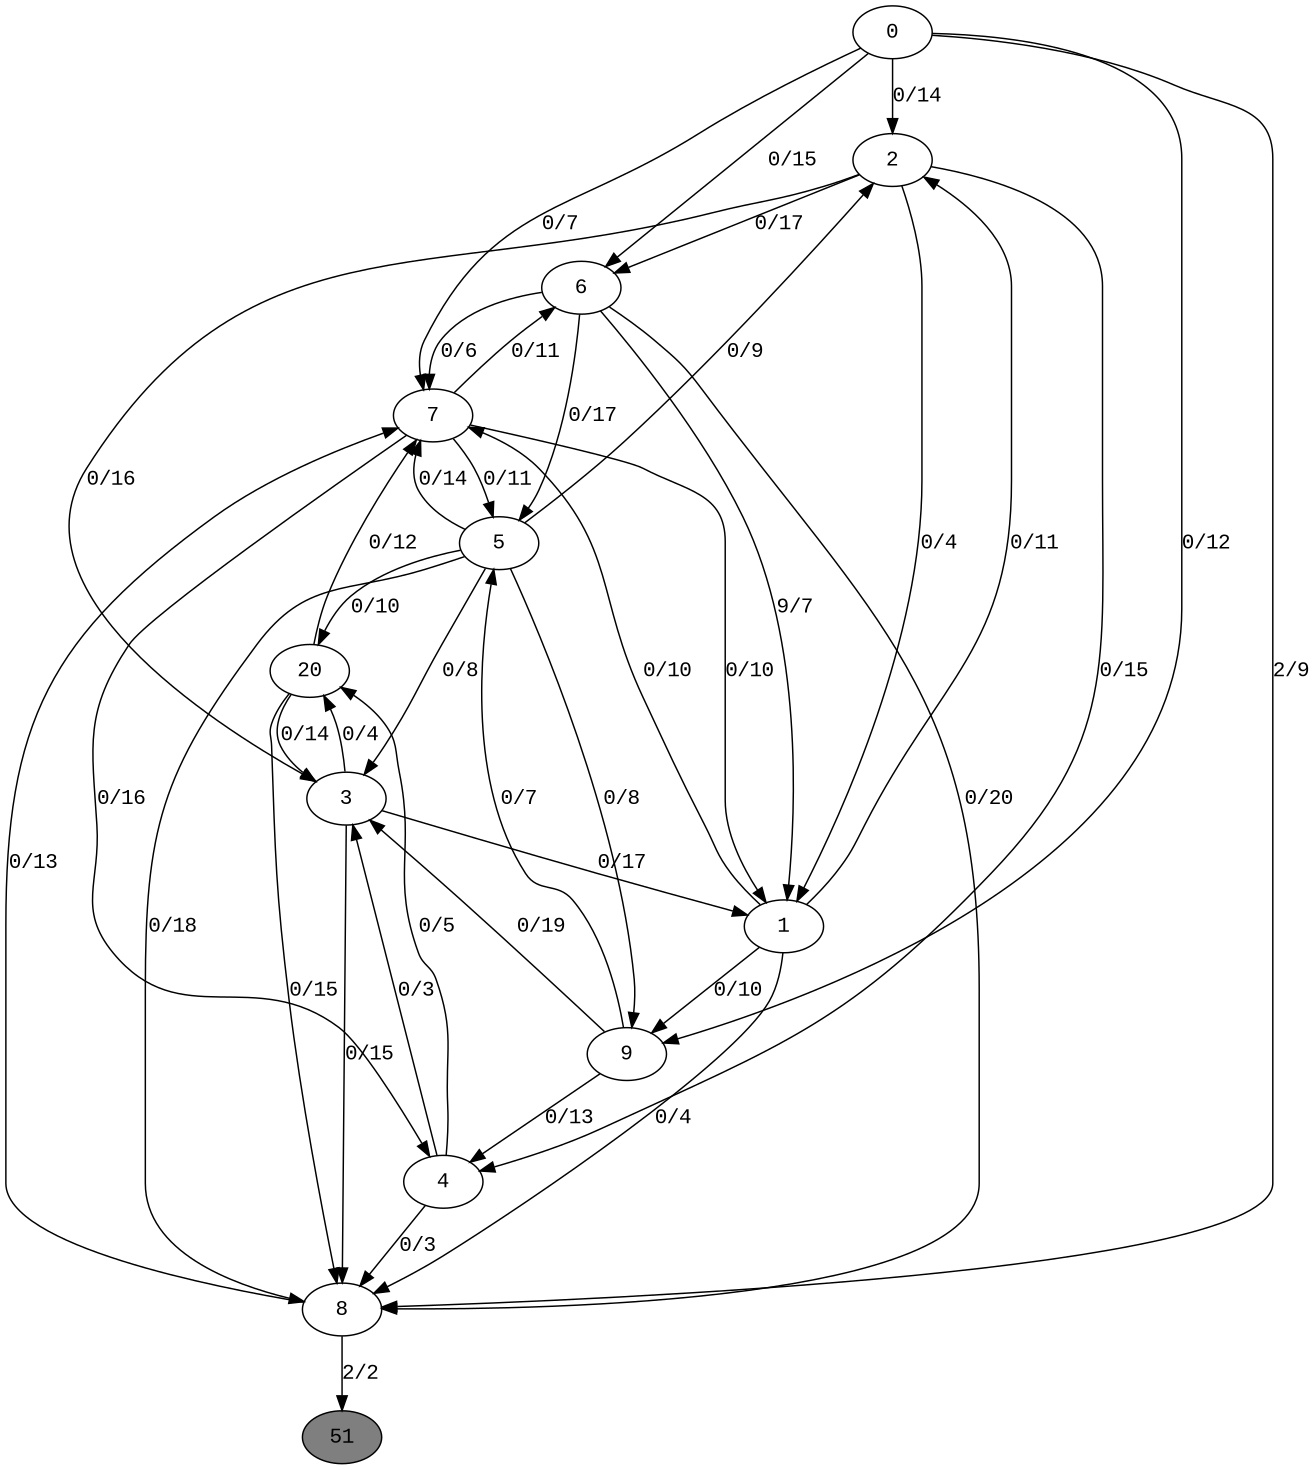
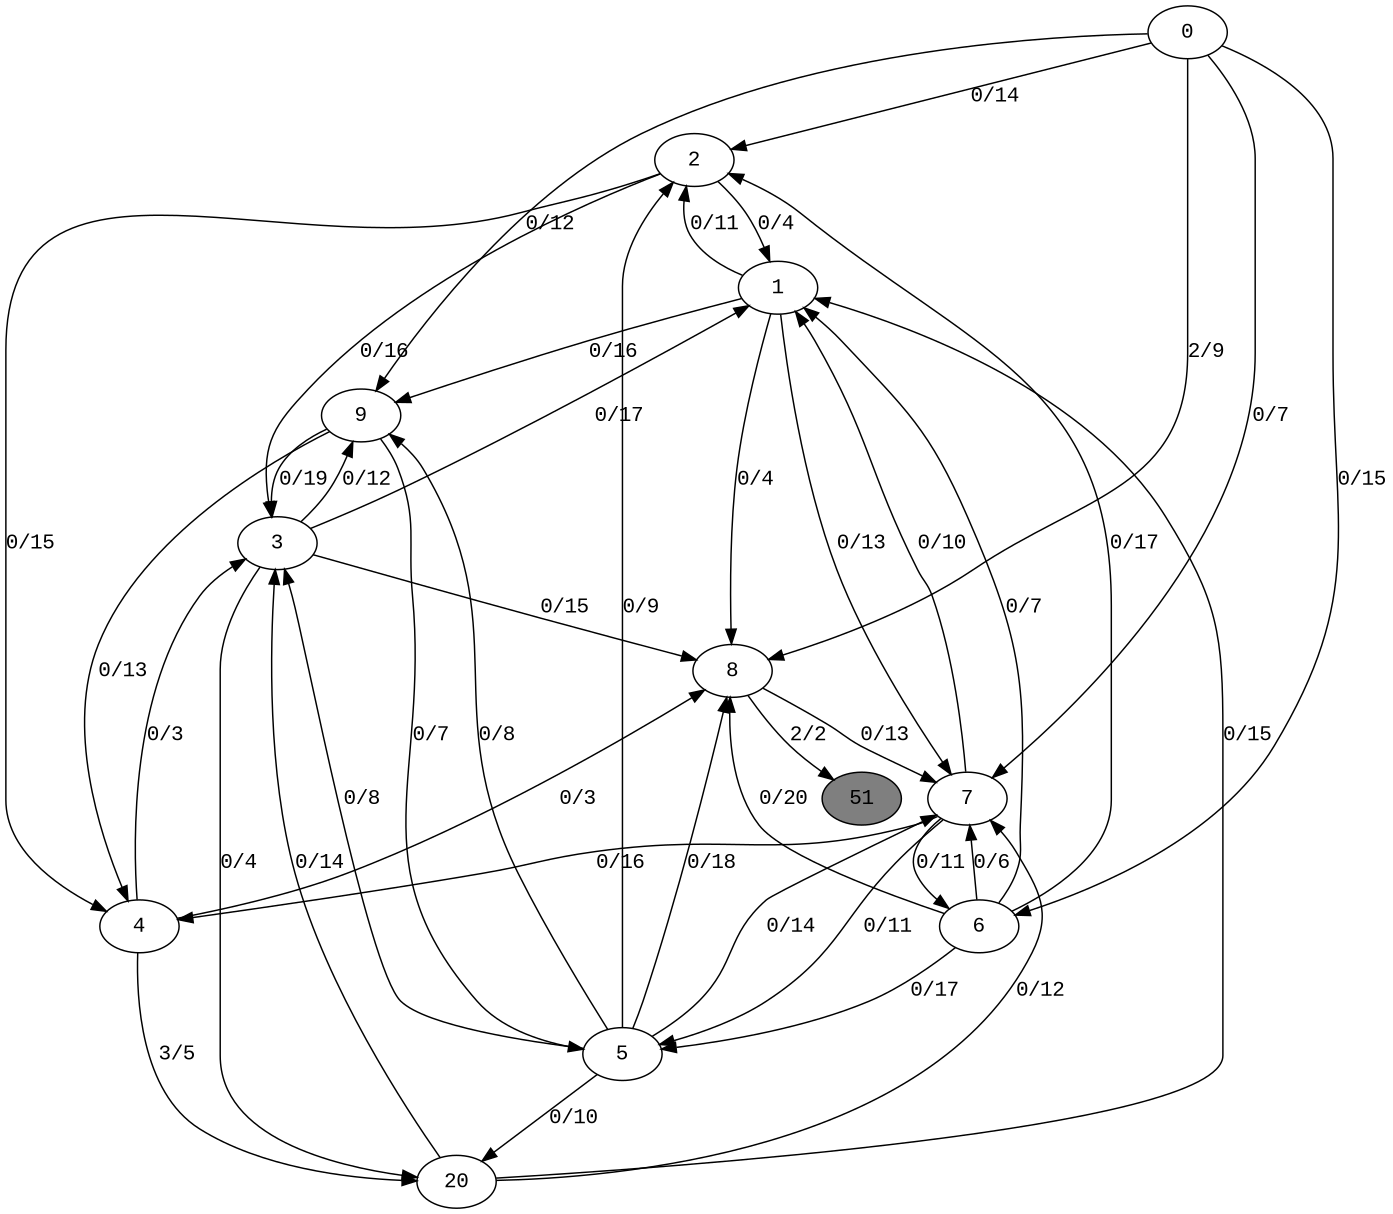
(744, 221) -> (1092, 486)
none -> (328, 492)
(795, 607) -> (1024, 607)
(668, 671) -> (862, 543)
(437, 926) -> (177, 1054)
(287, 980) -> (1223, 950)
(738, 990) -> (614, 352)
